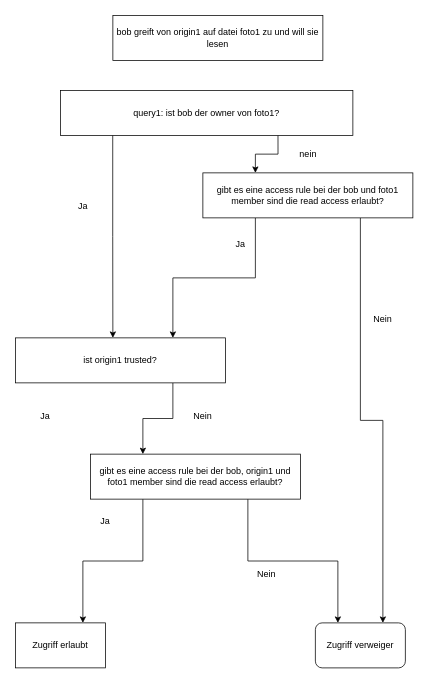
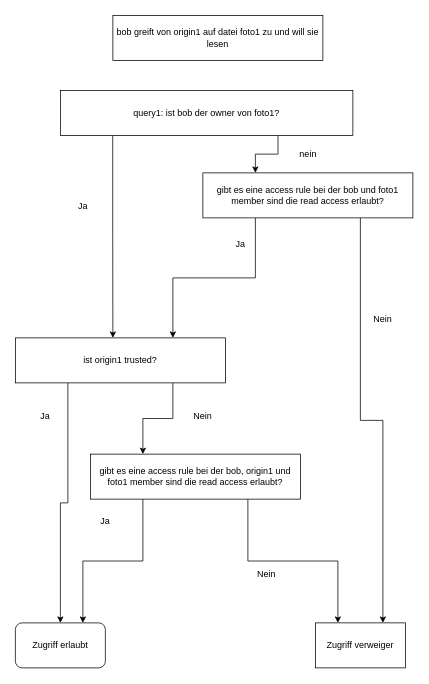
none -> (60, 555)
(60, 645) -> (60, 645)
(360, 645) -> (360, 645)
